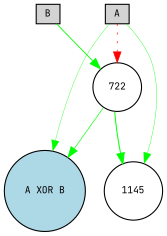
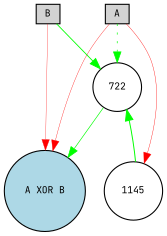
(117, 38) -> (117, 38)
(75, 79) -> (75, 79)
none -> (47, 82)
(156, 85) -> (156, 85)
(117, 133) -> (133, 141)
